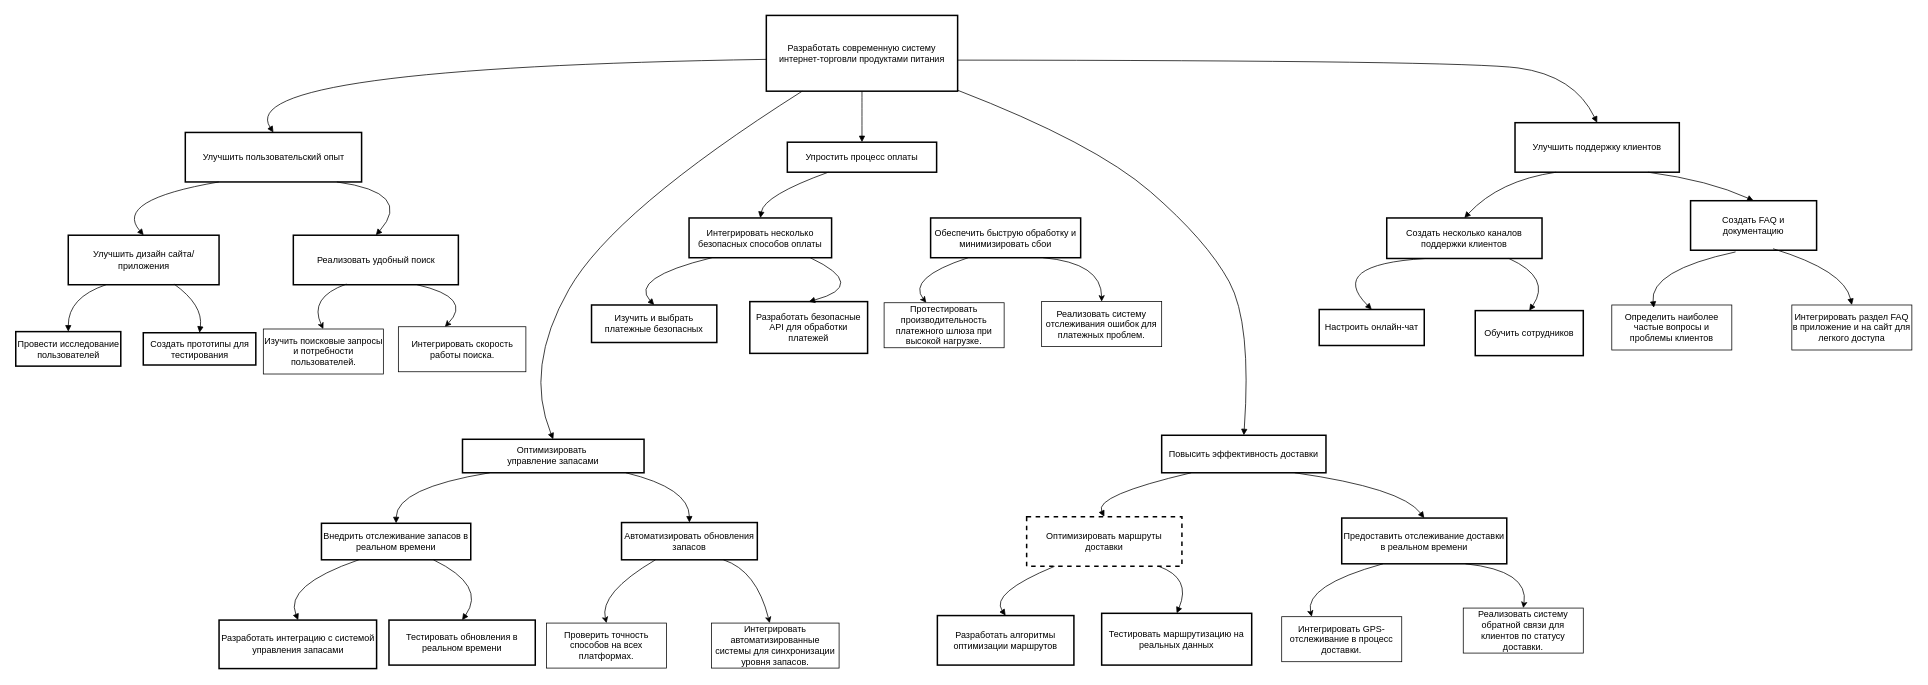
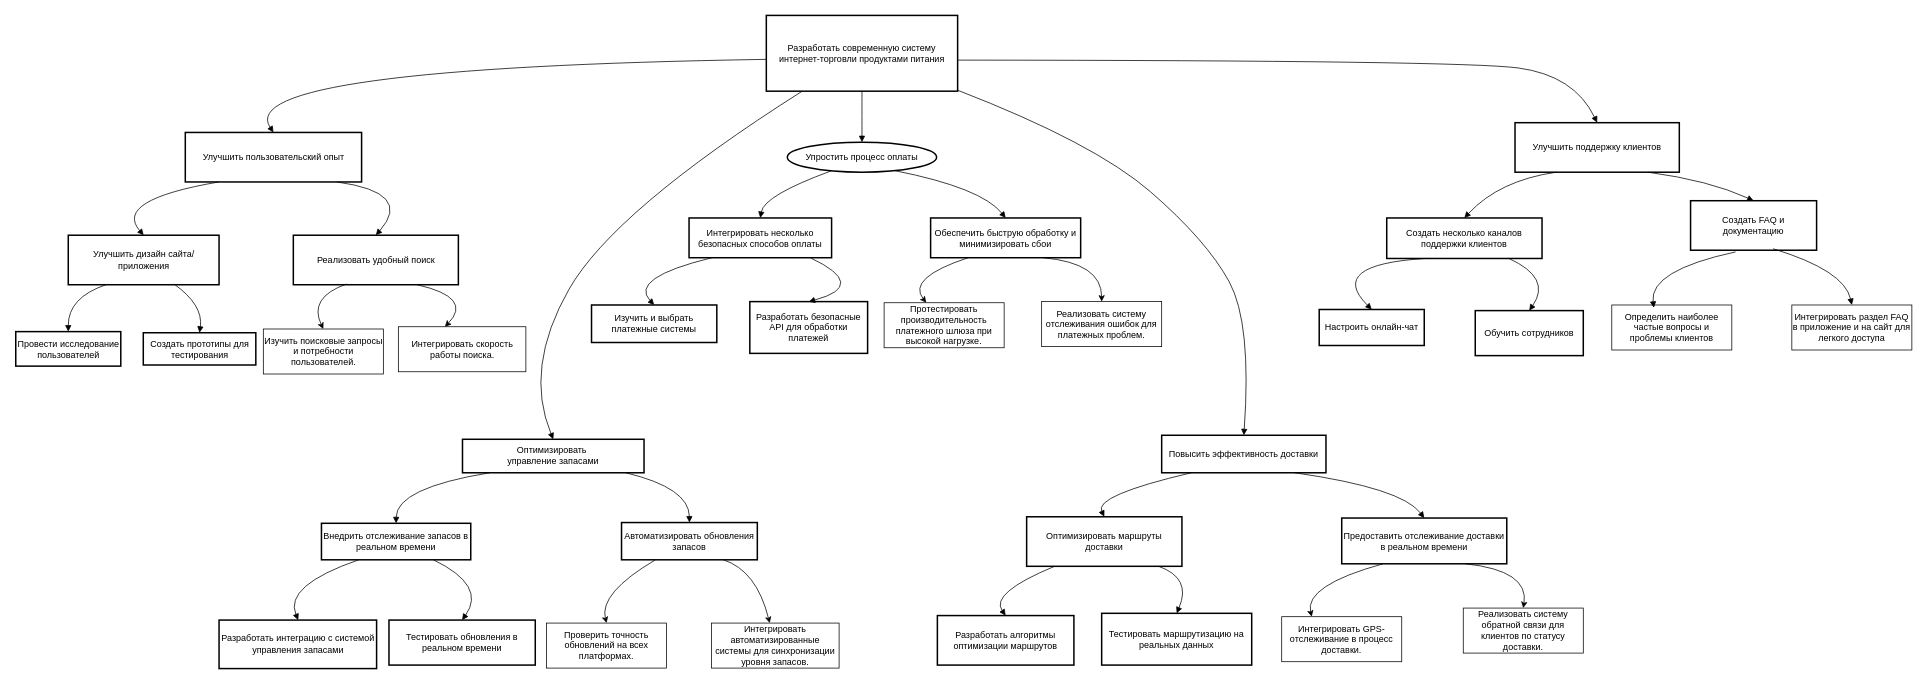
(862, 157) -> (862, 157)
none -> (950, 184)
(654, 324) -> (654, 324)
(1104, 541) -> (1104, 541)
(606, 645) -> (606, 645)
